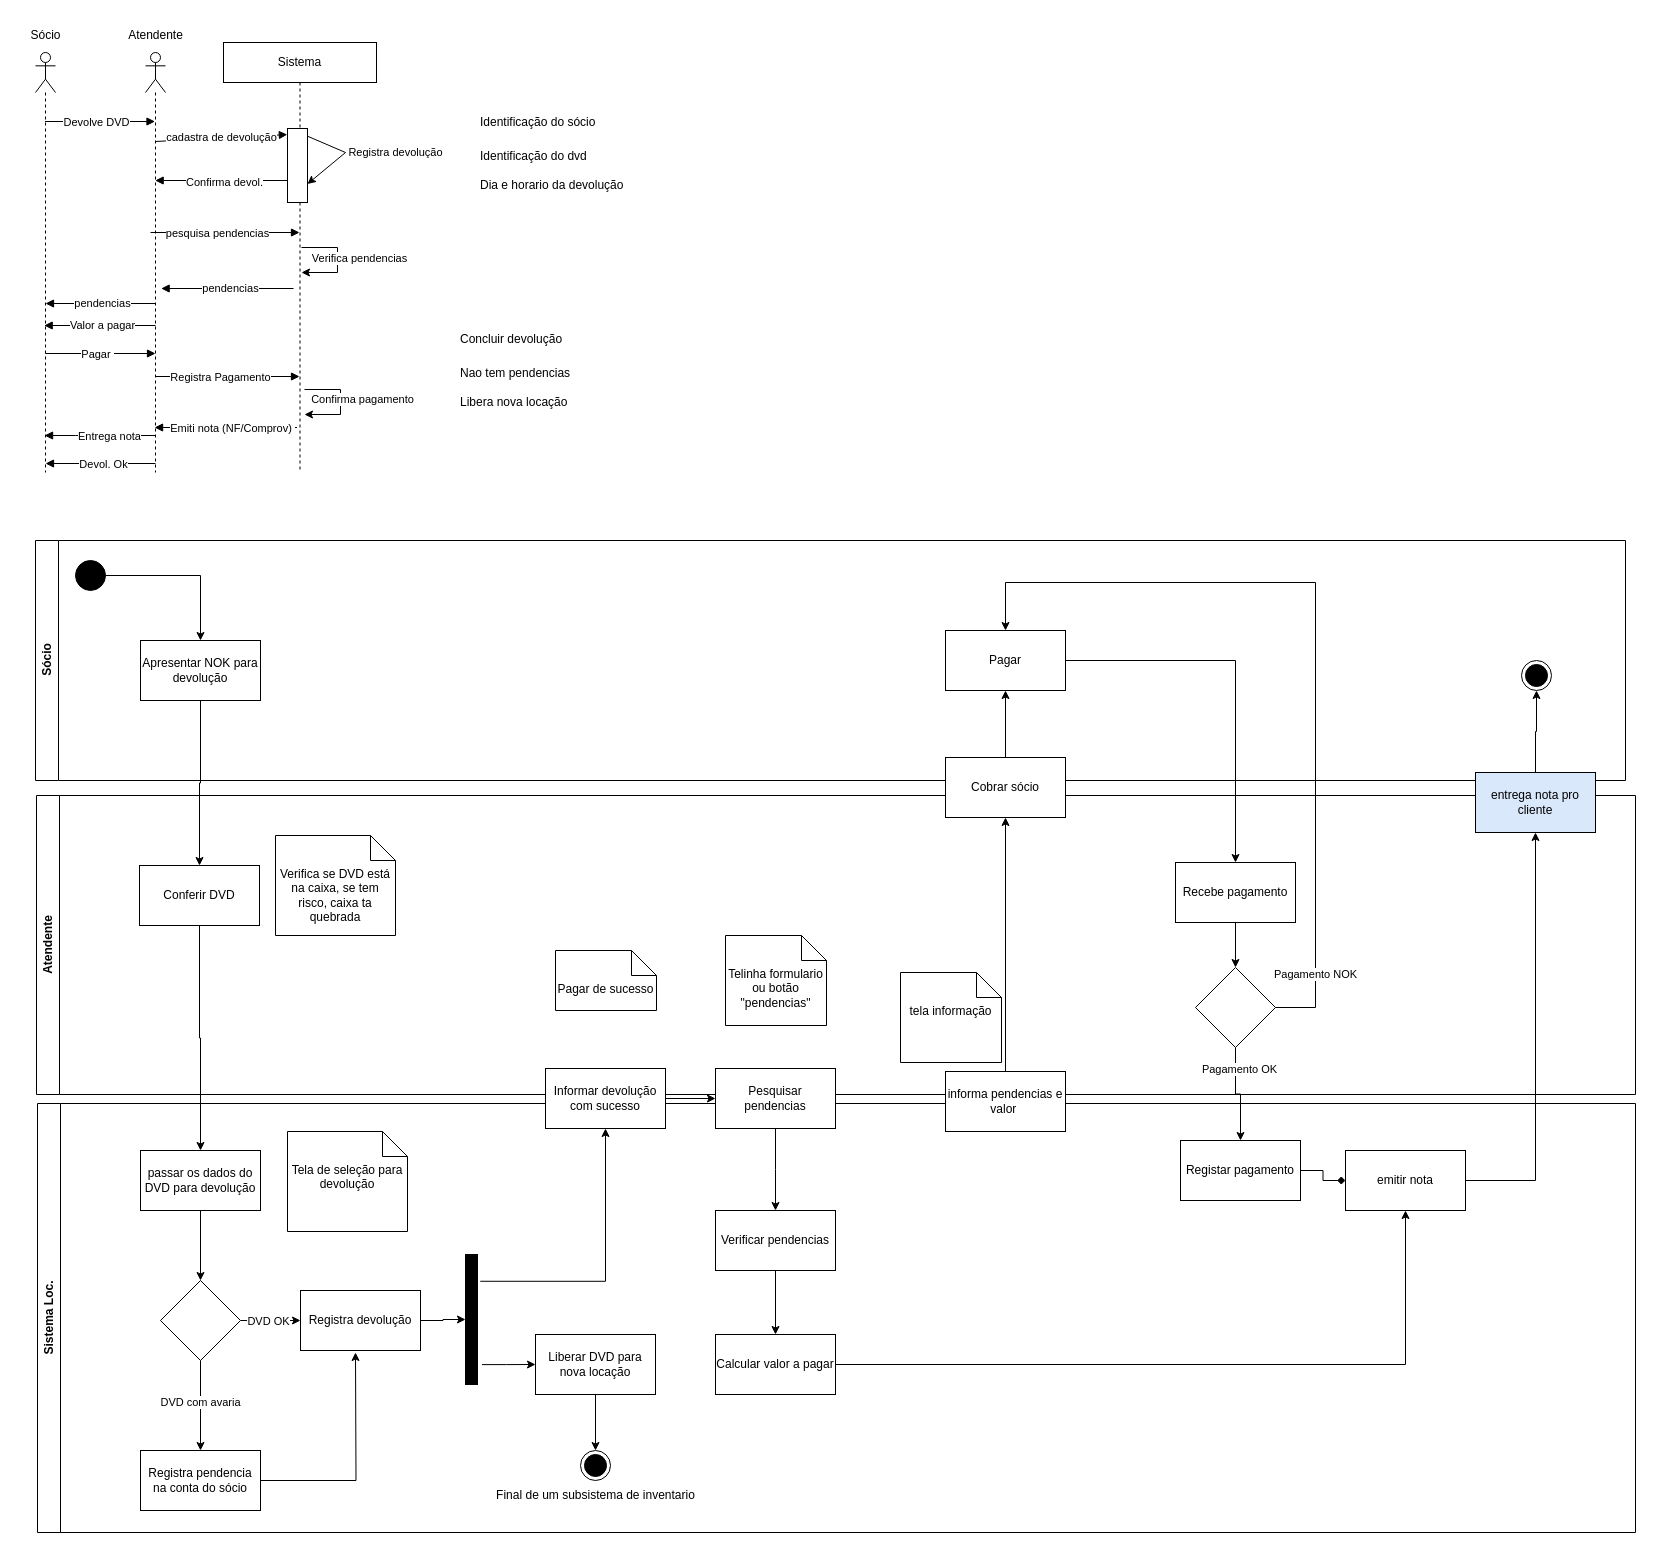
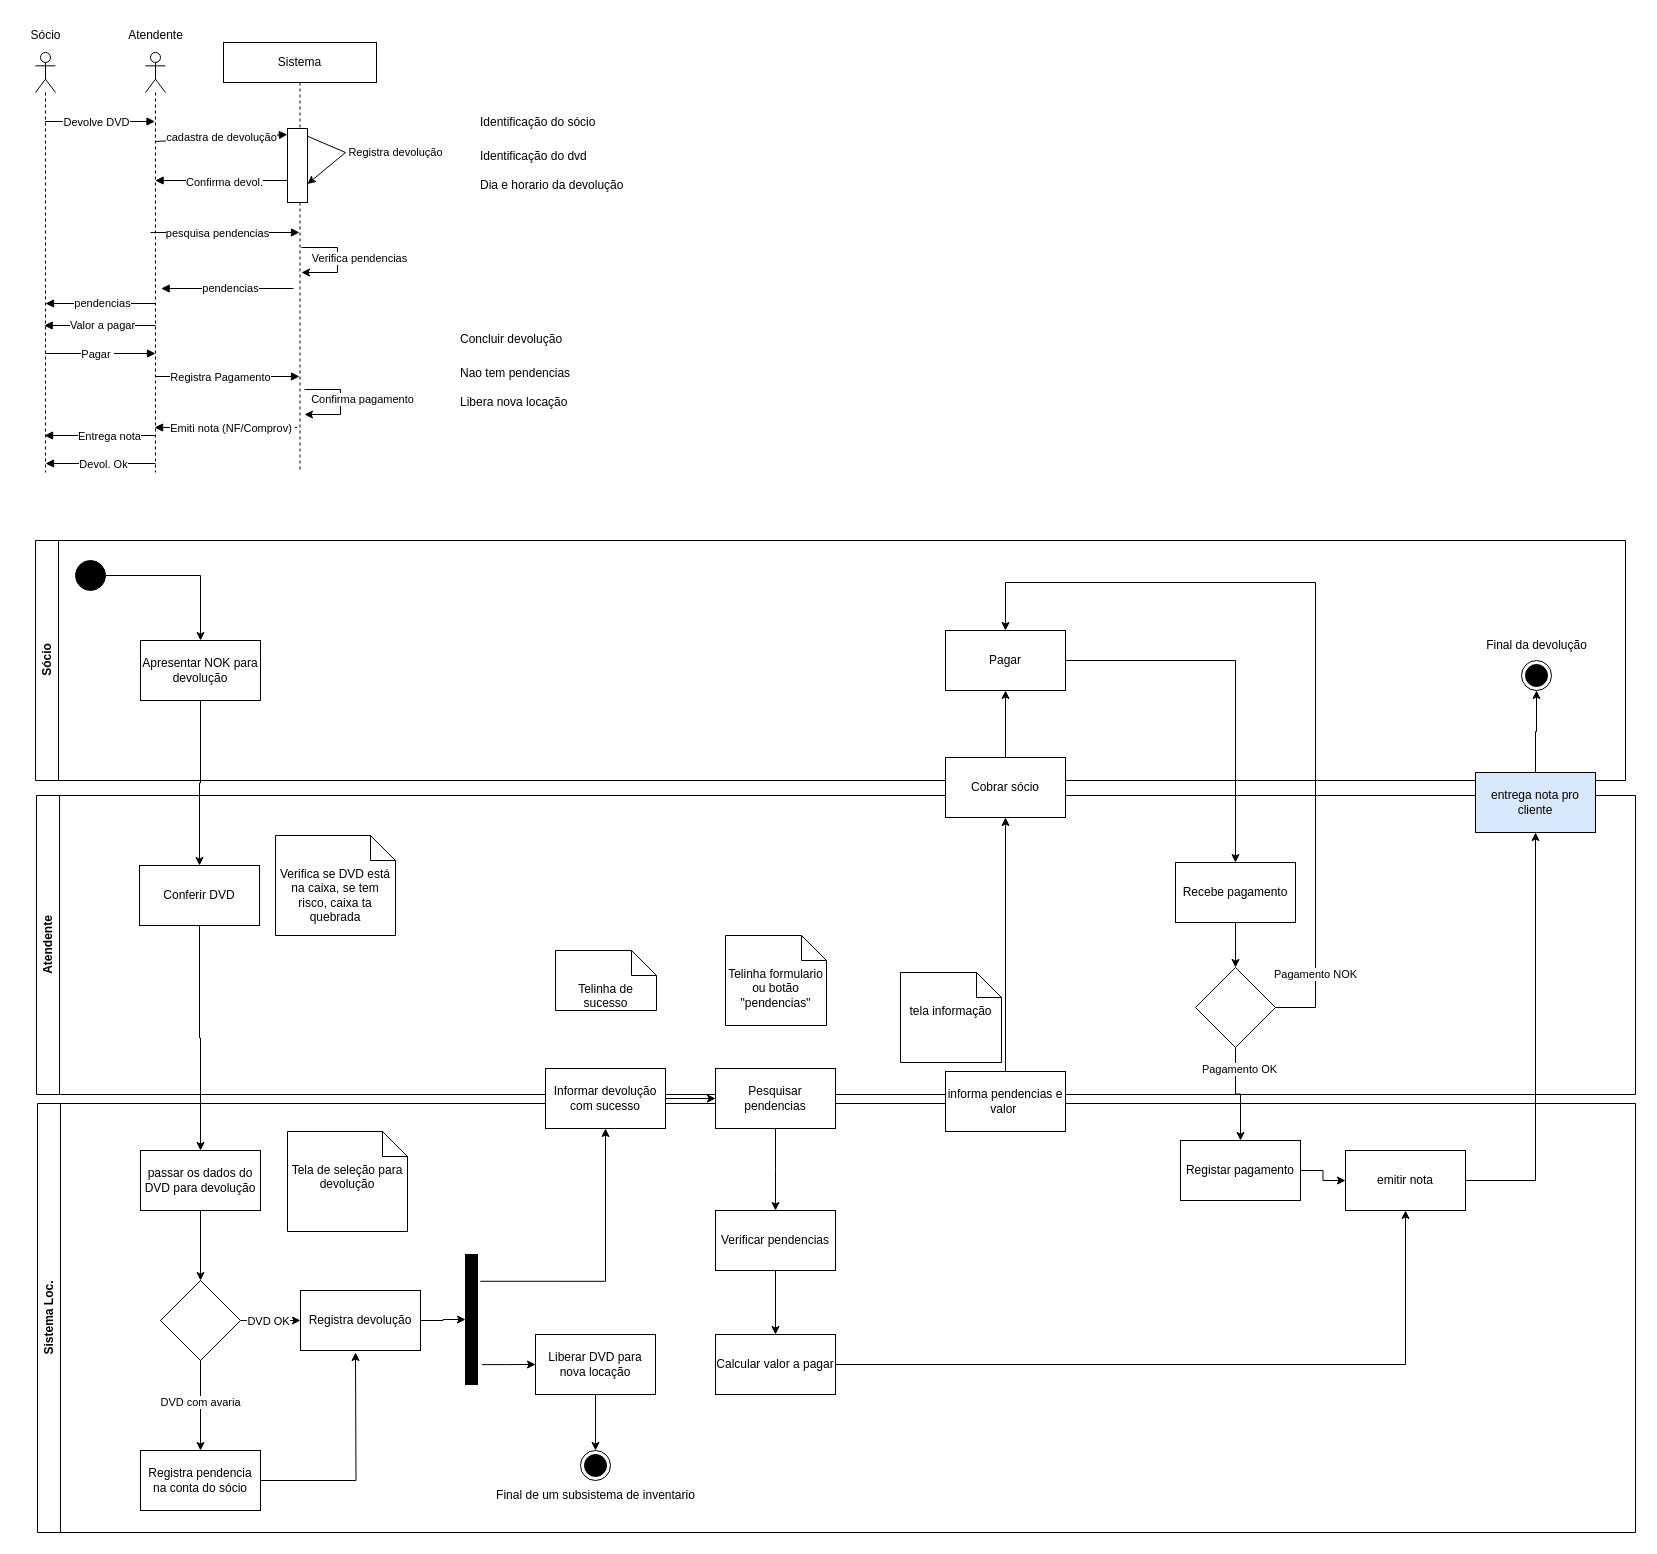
none -> (1537, 646)
(606, 997) -> (606, 997)
(1337, 1181) -> (1337, 1181)
